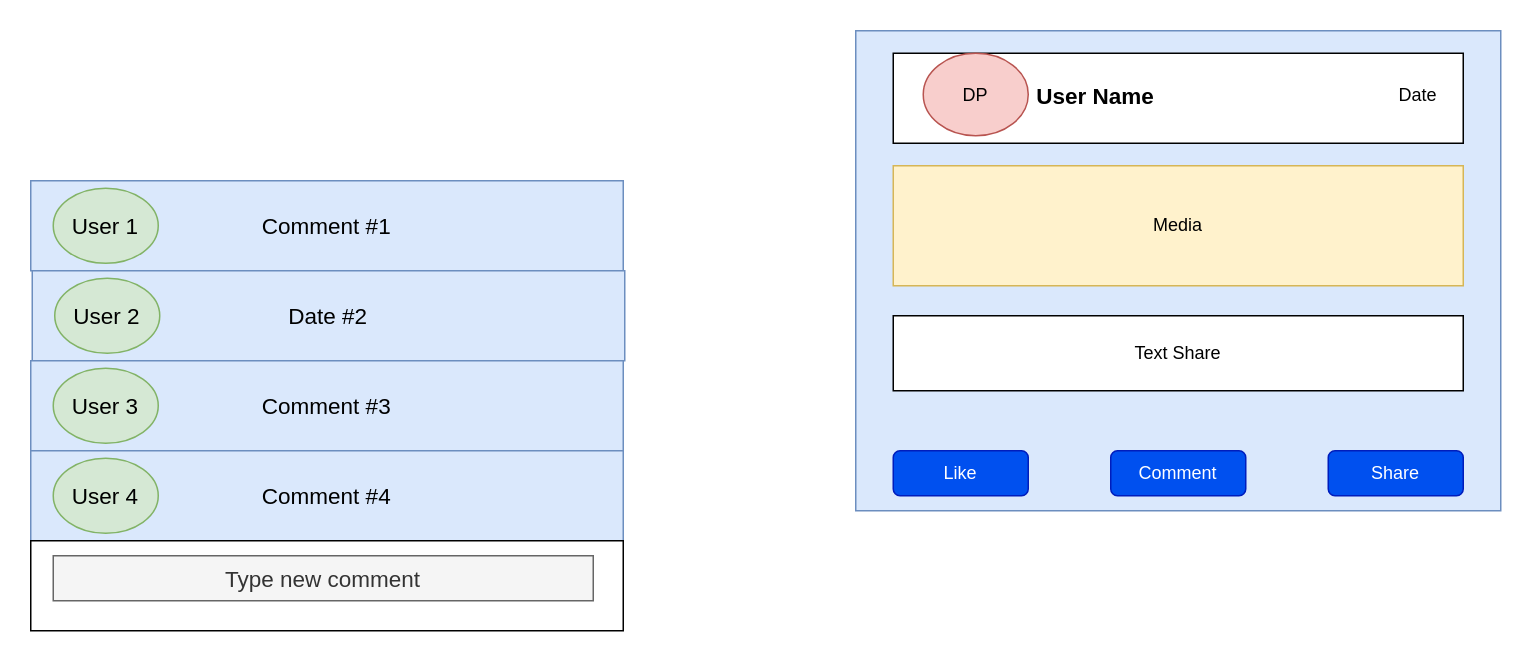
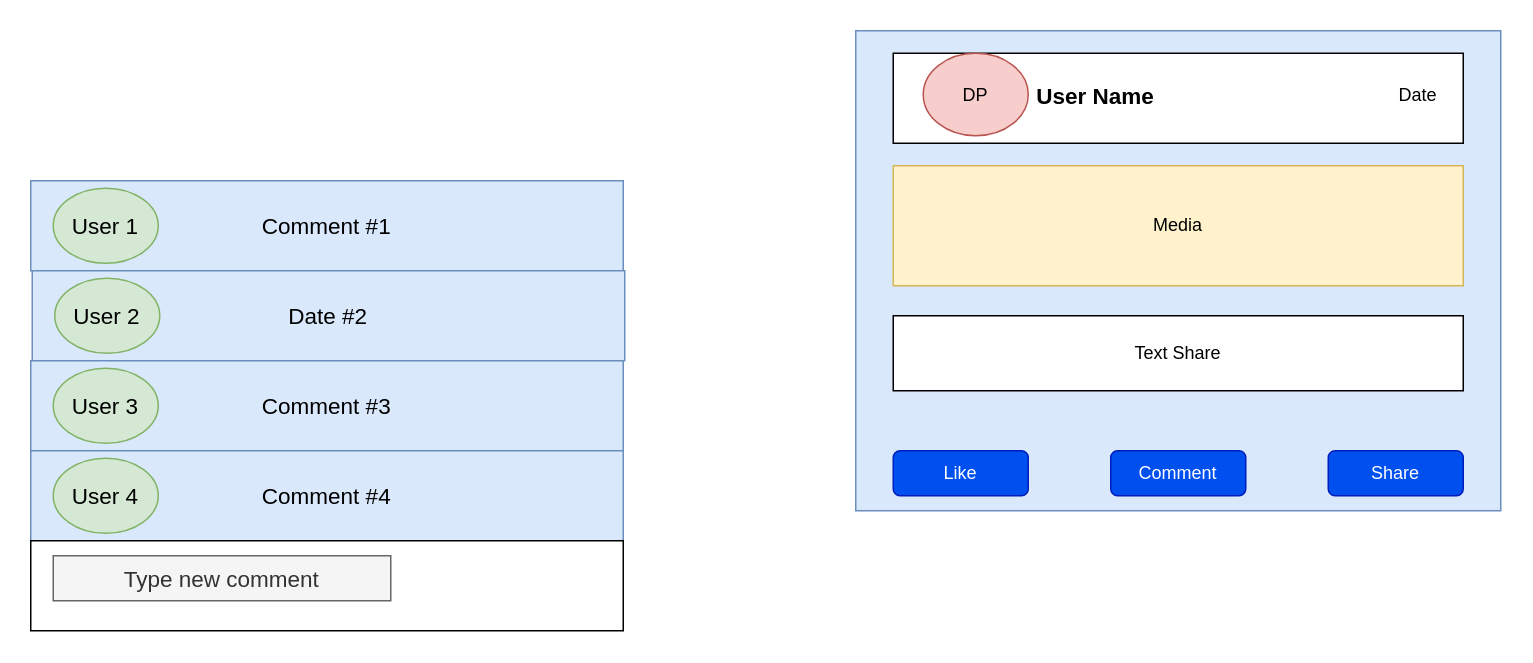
(323, 578) -> (222, 578)
